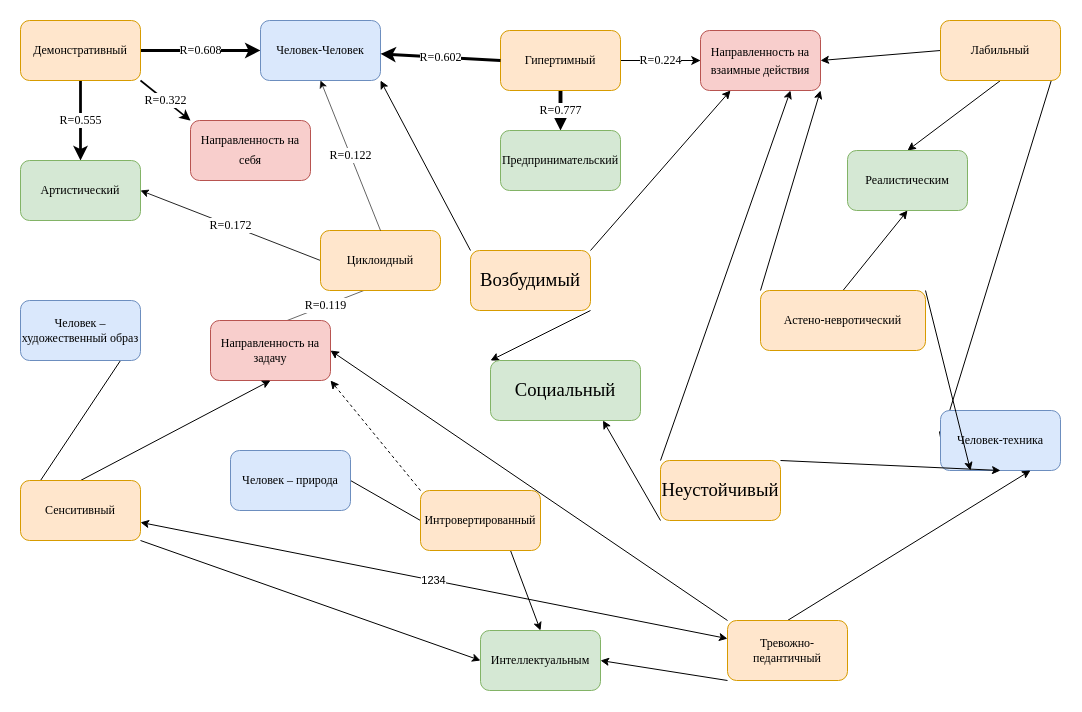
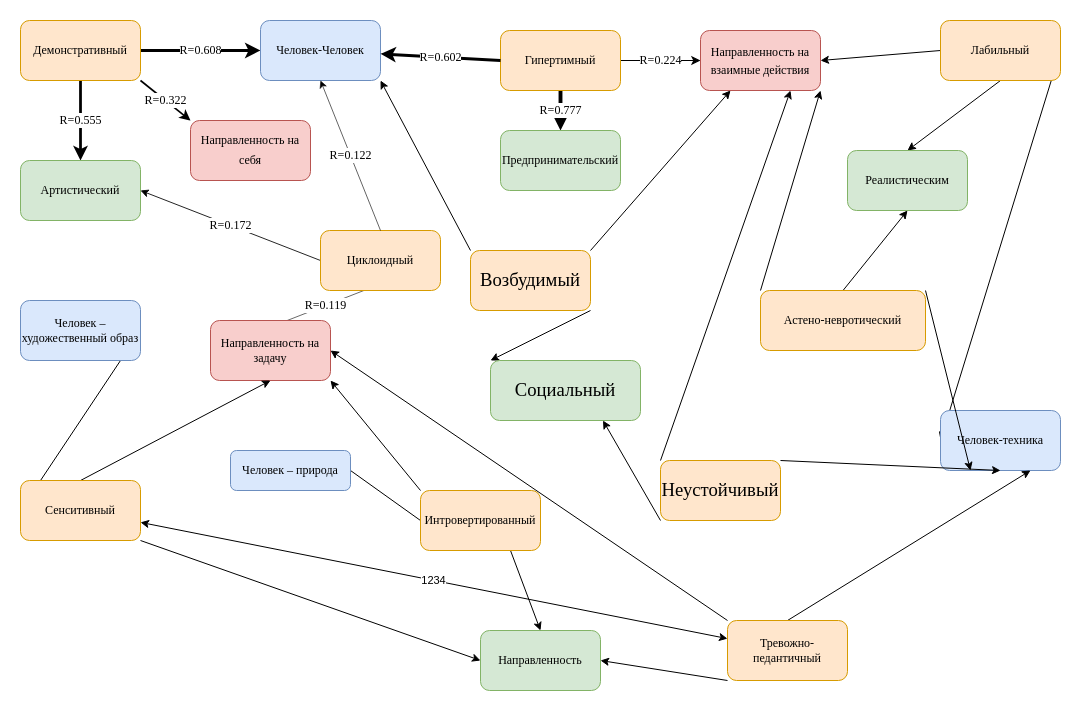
(378, 438) -> (378, 438)
(291, 481) -> (291, 471)
(541, 661) -> (541, 661)
